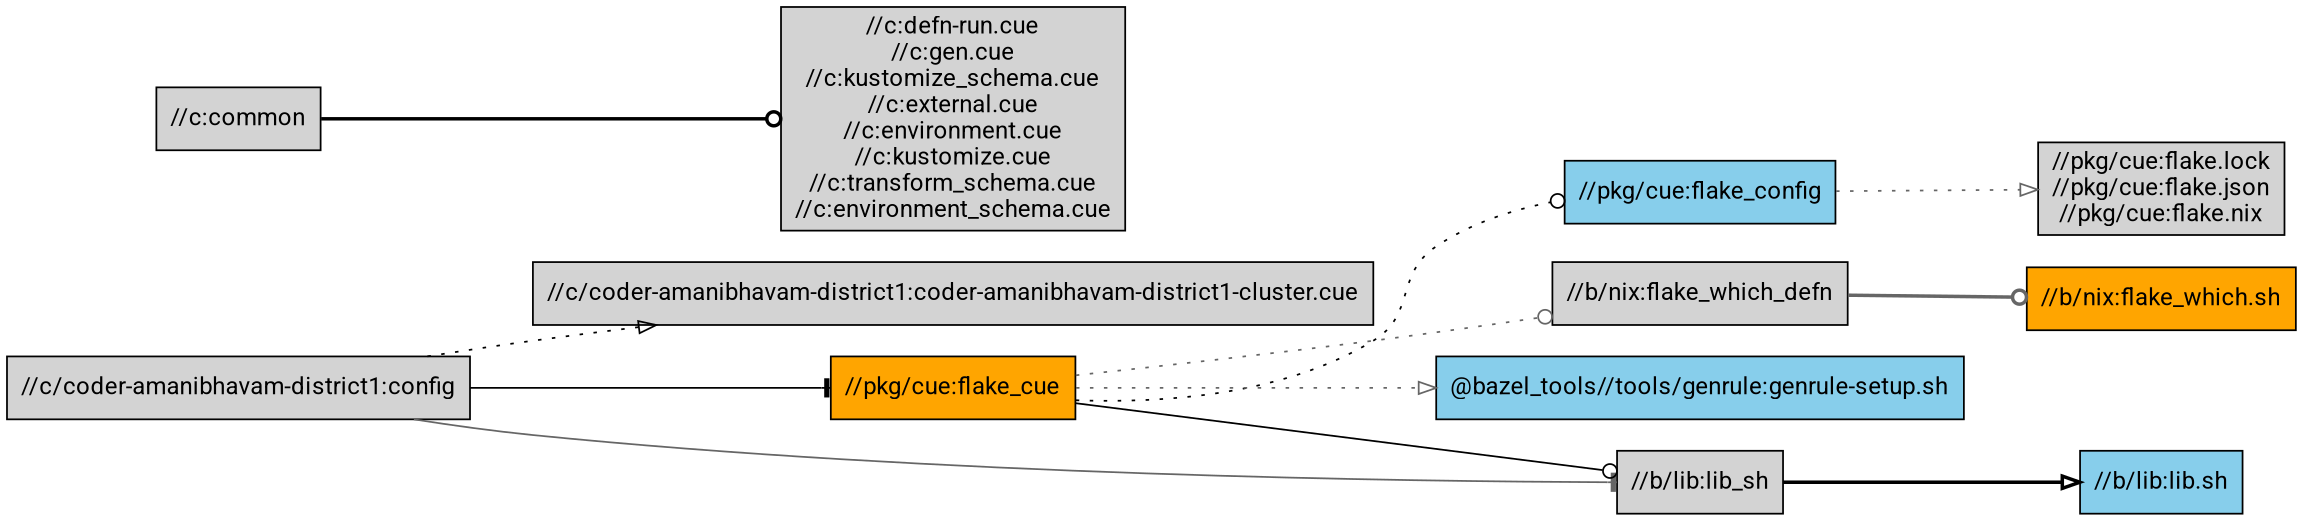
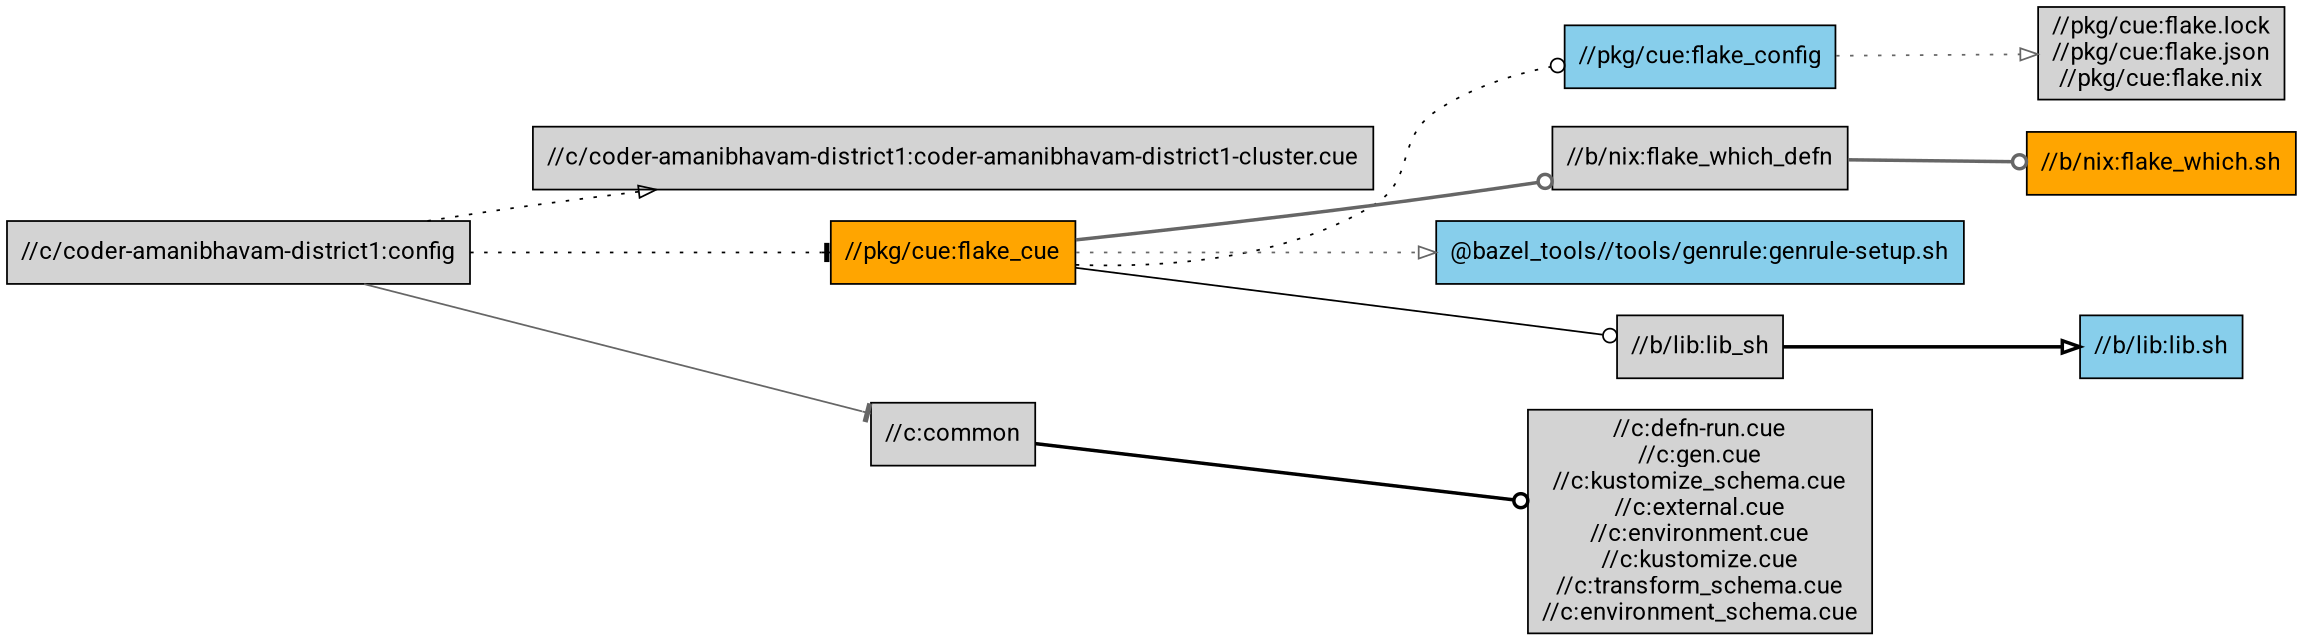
(1307, 349) -> (1307, 214)
(646, 388) -> (646, 252)
(1010, 468) -> (613, 348)
